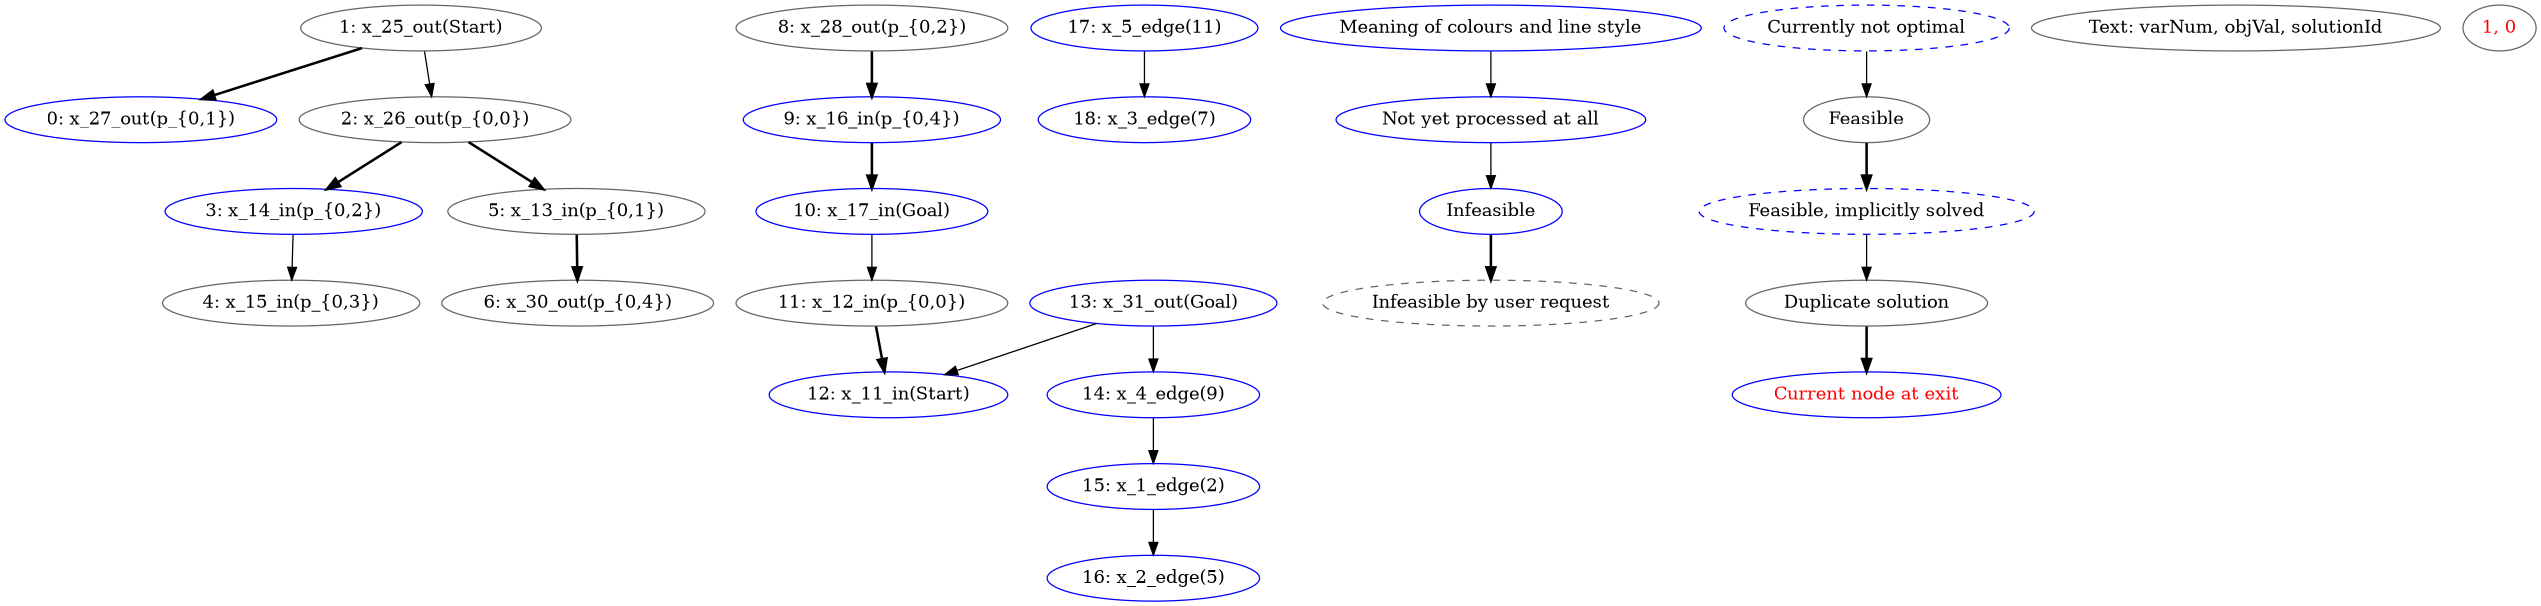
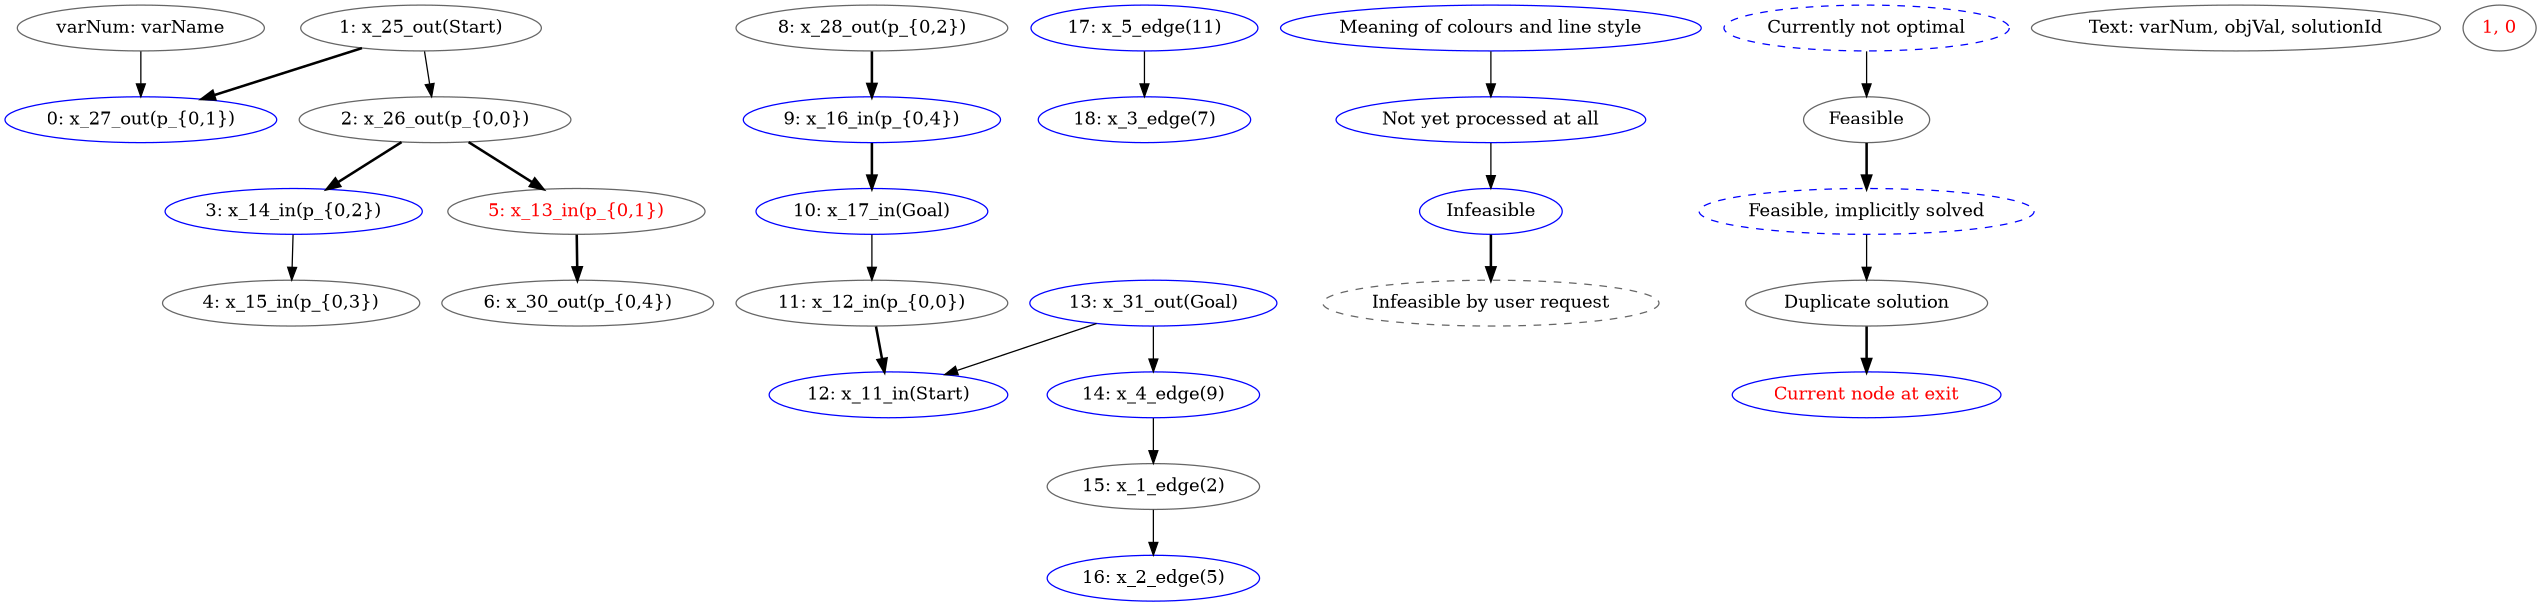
none -> (141, 28)
(576, 211) -> (576, 211)
(1153, 487) -> (1153, 487)
